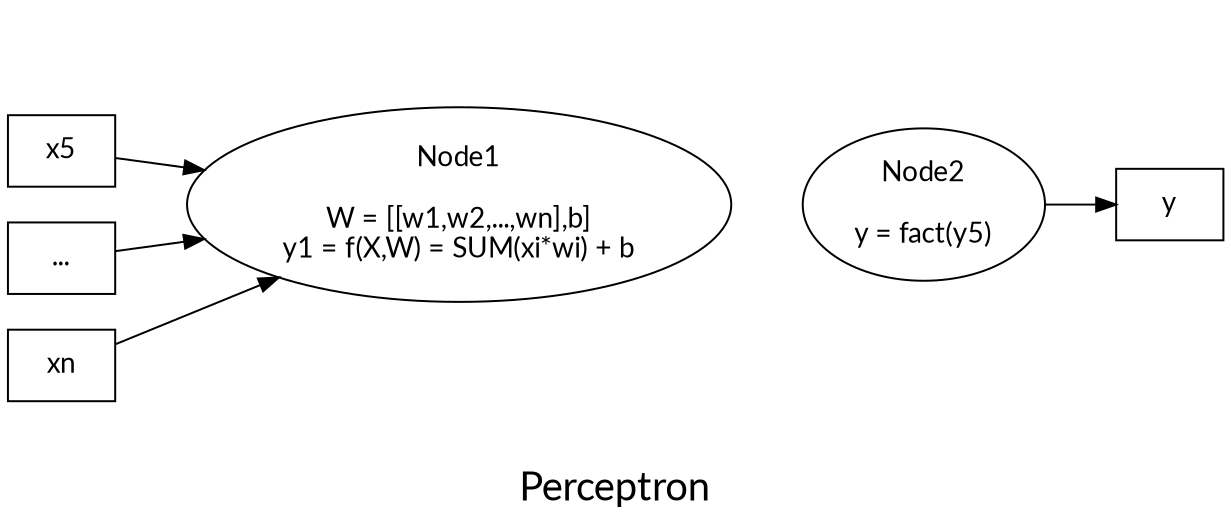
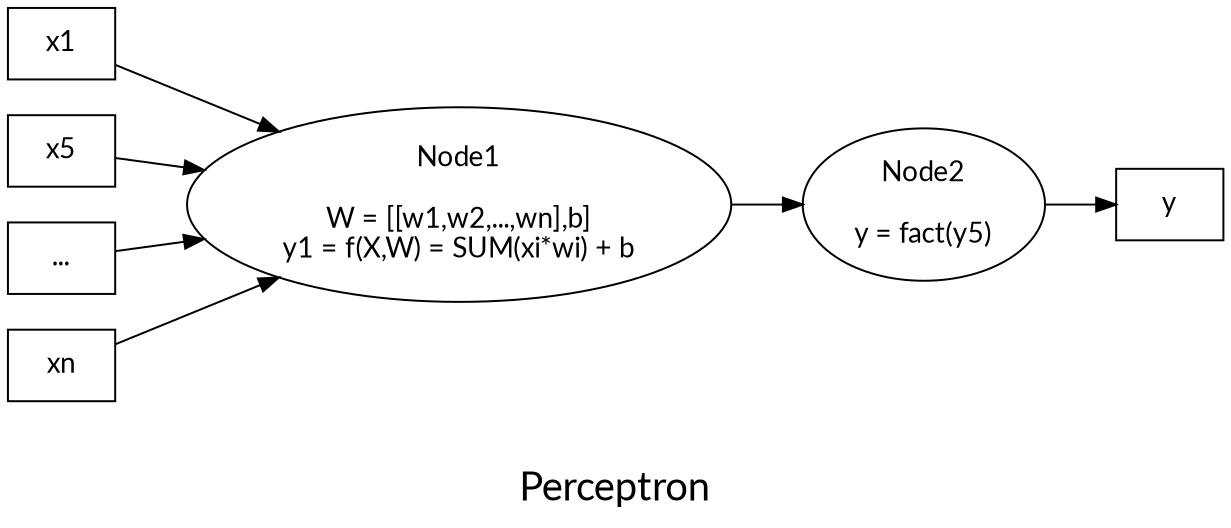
none -> (62, 44)
none -> (757, 205)
